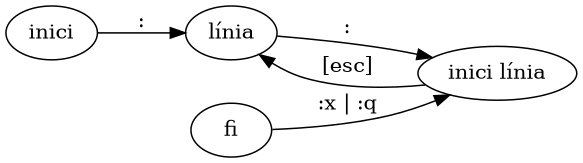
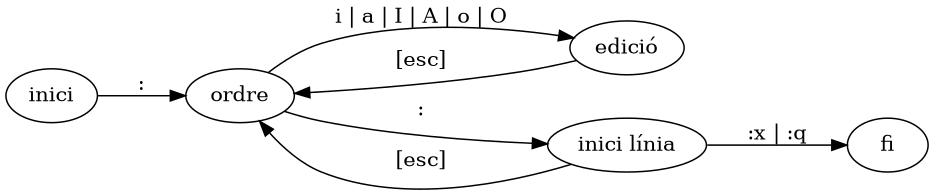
(231, 33) -> (240, 96)
none -> (627, 48)
(355, 122) -> (769, 145)
